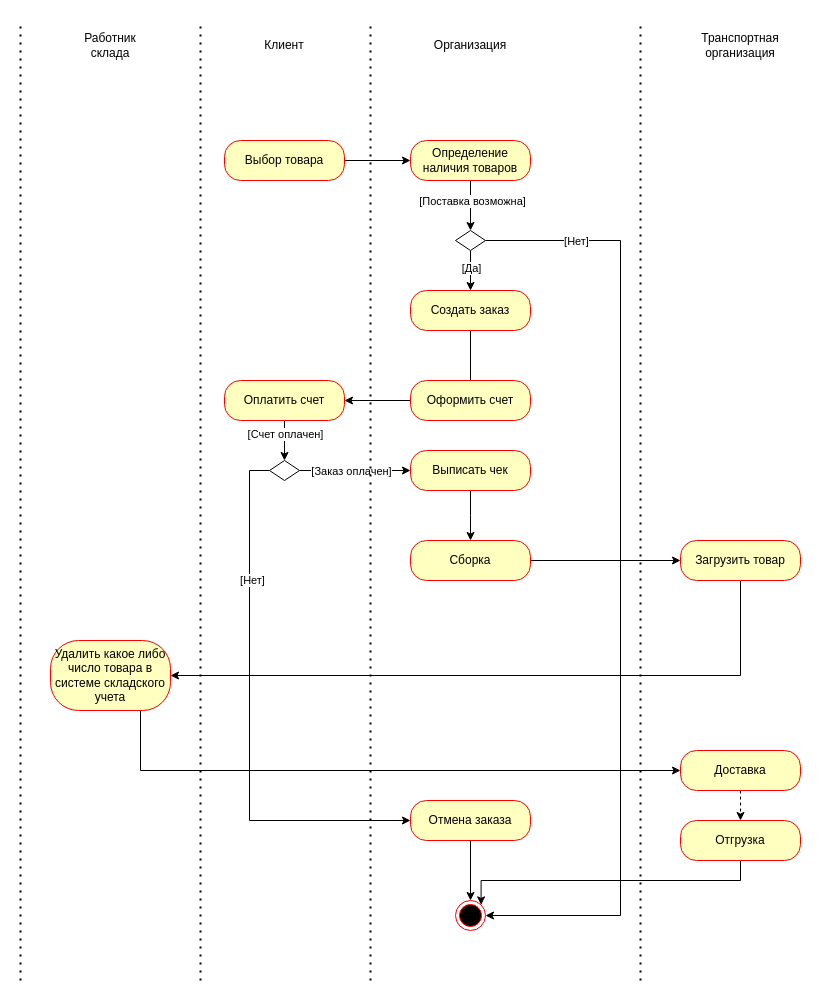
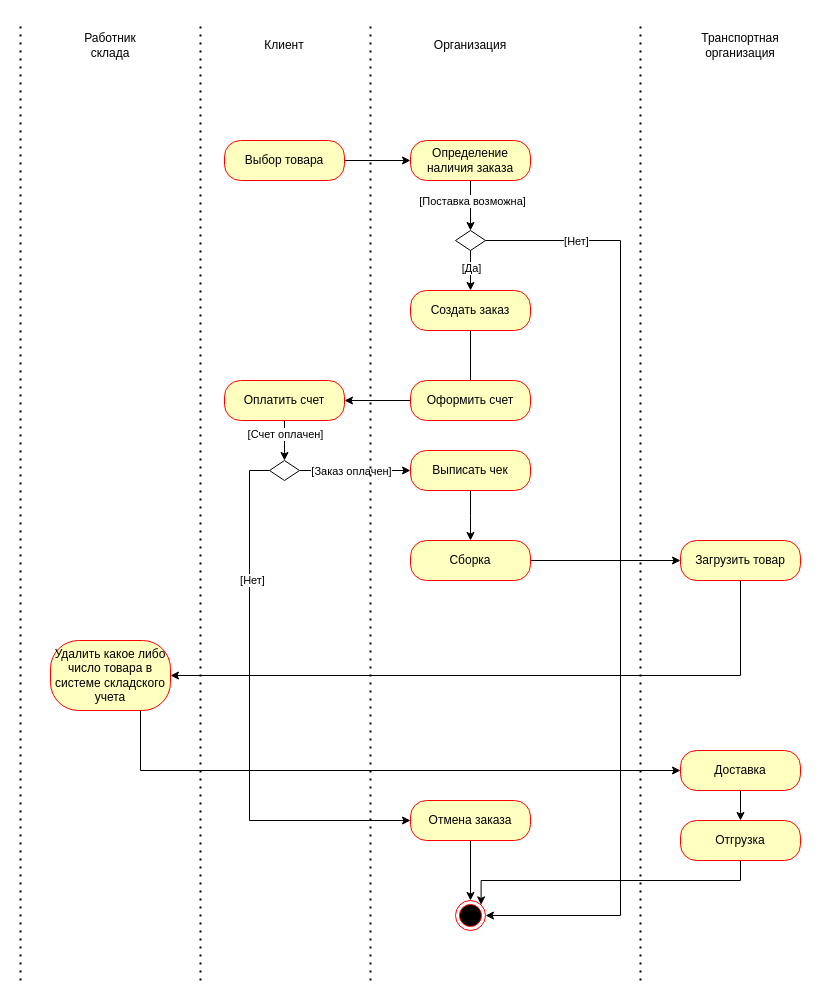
(471, 161) -> (471, 161)
(741, 803) -> (741, 803)
